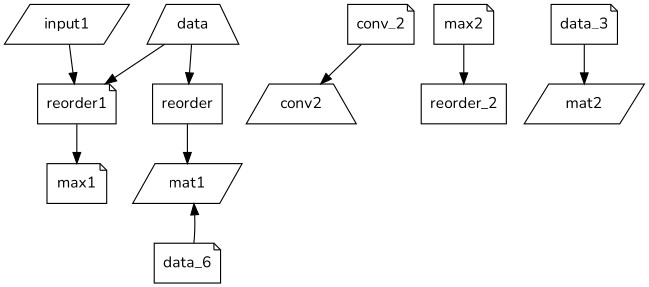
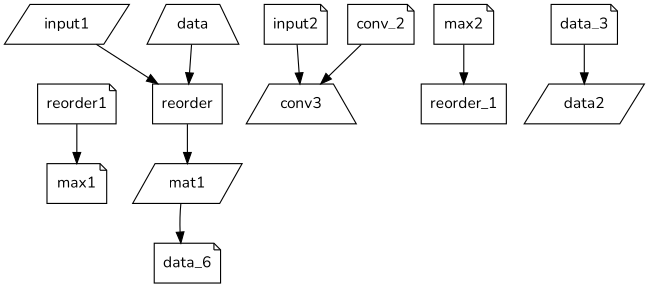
none -> (296, 24)
(71, 59) -> (122, 61)
(140, 61) -> none
(301, 104) -> (301, 104)
(464, 104) -> (464, 104)
(584, 104) -> (584, 104)
(195, 229) -> (180, 218)
